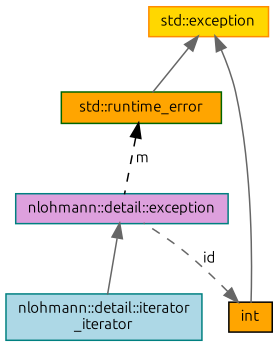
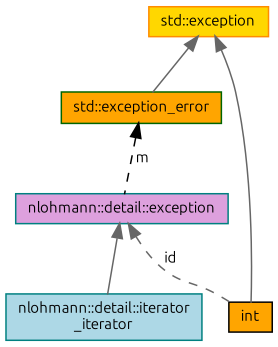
(141, 108) -> (141, 108)
(188, 254) -> (177, 278)
